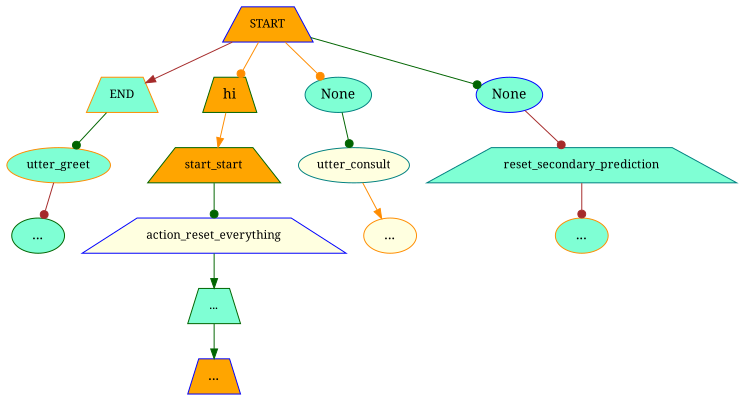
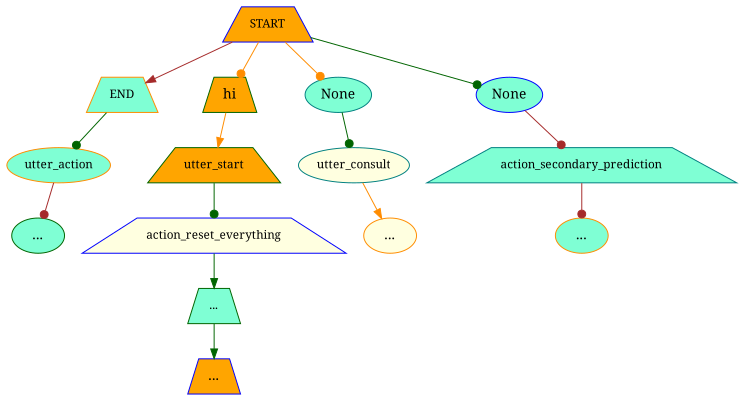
(59, 165) -> (59, 165)
(214, 165) -> (214, 165)
(582, 165) -> (582, 165)
